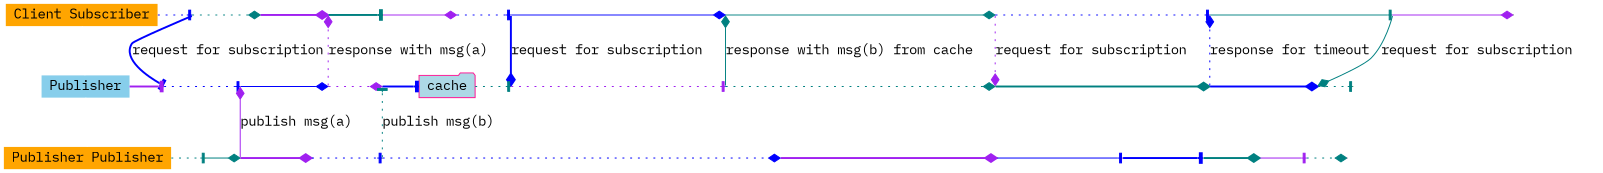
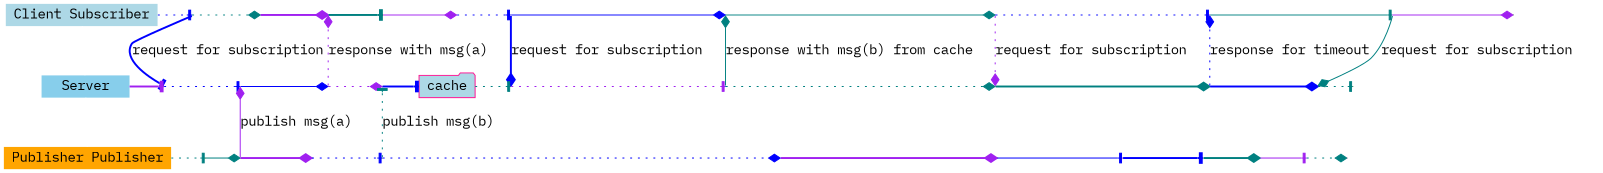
(82, 15) -> (82, 15)
(86, 87) -> (86, 87)
